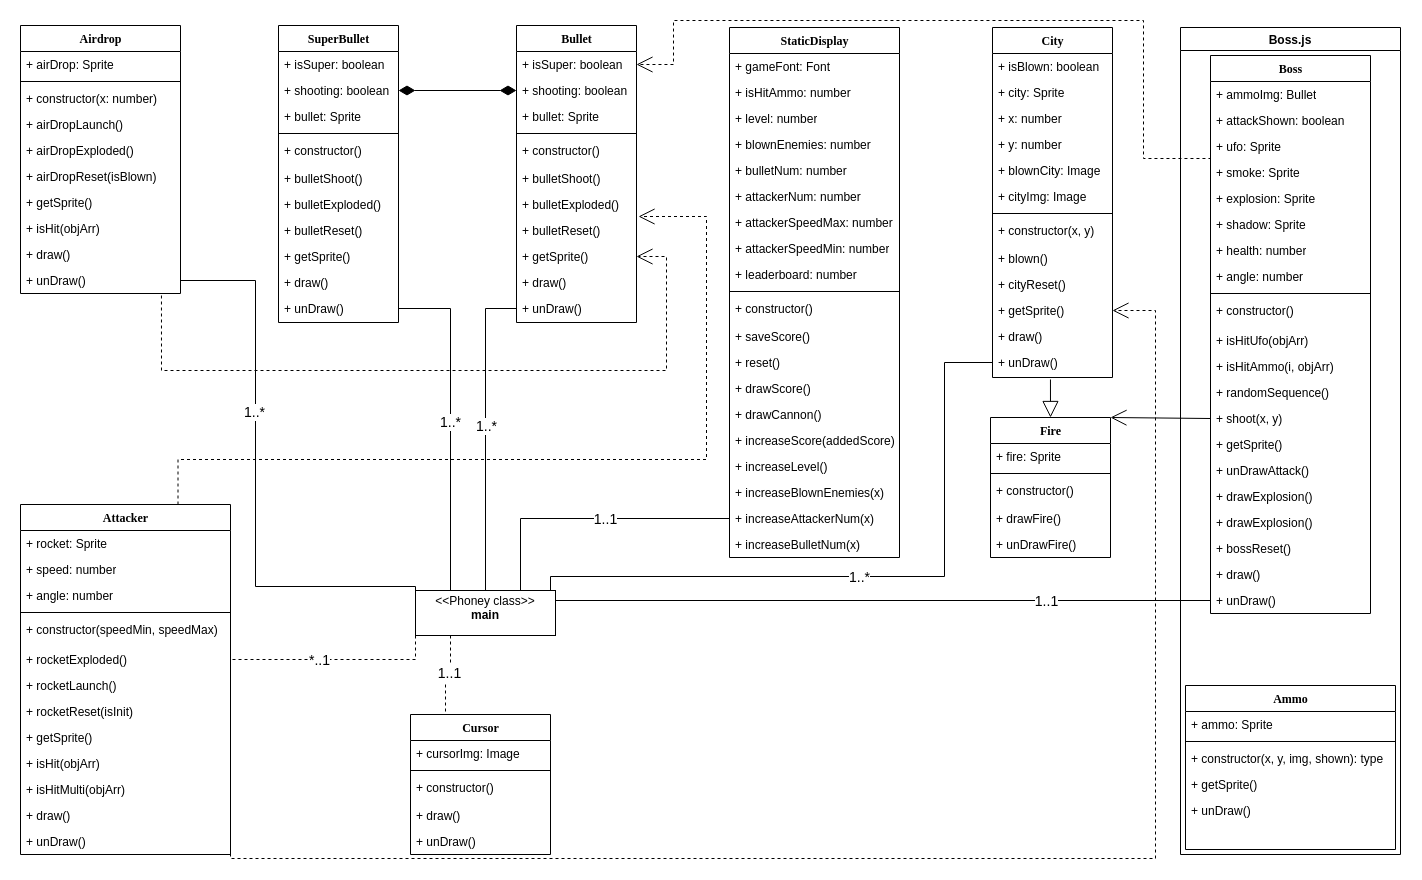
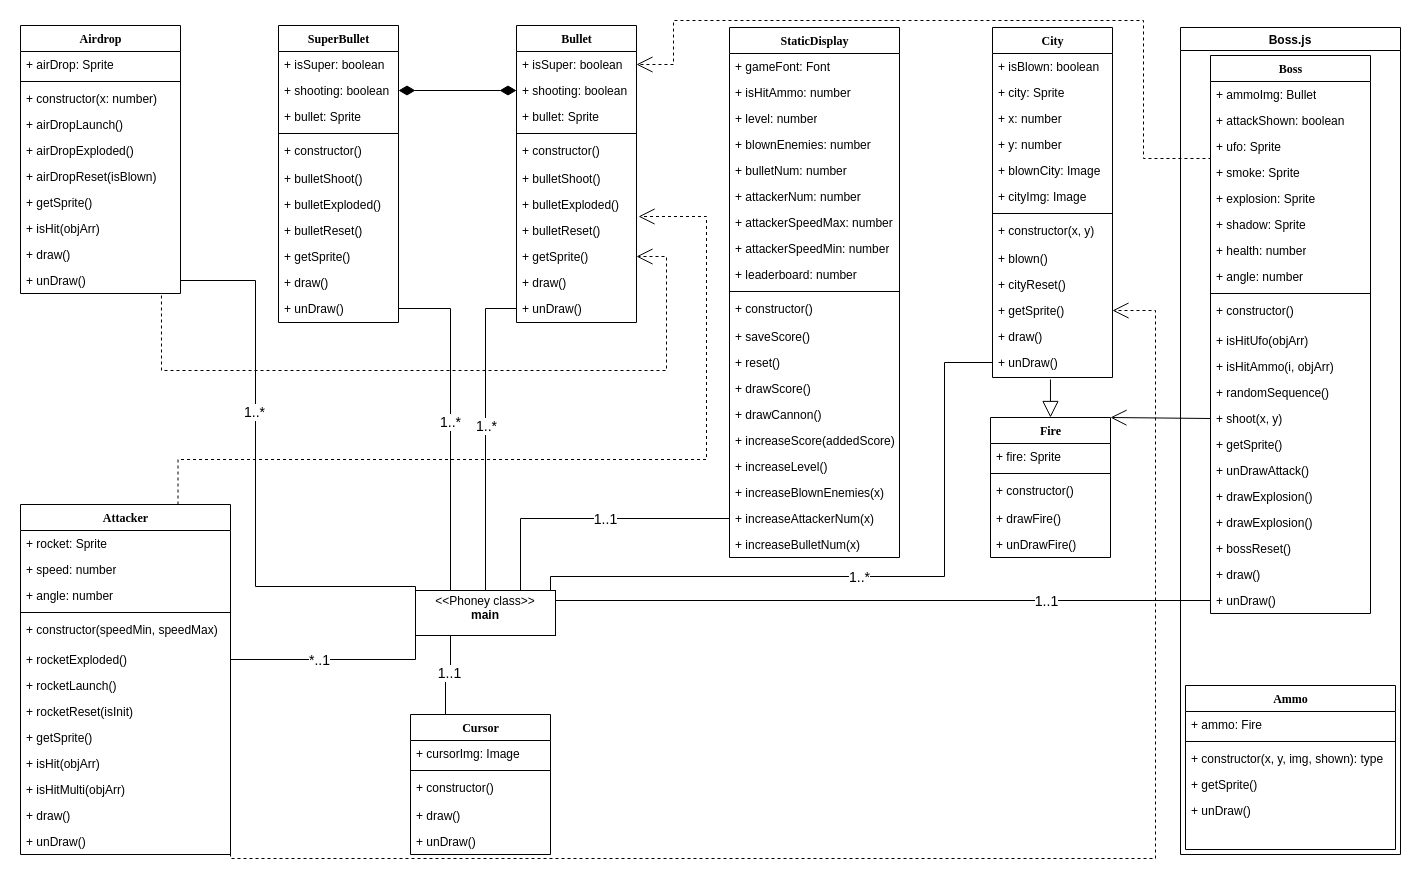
(385, 660) -> (385, 660)
(446, 696) -> (446, 696)
(1232, 726) -> (1226, 726)
